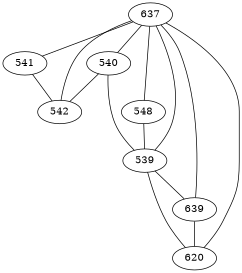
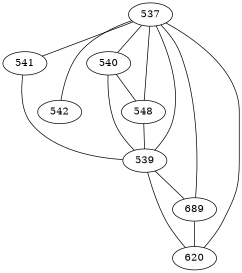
(151, 15) -> (151, 15)
(42, 88) -> (50, 140)
(84, 88) -> (126, 88)
(195, 209) -> (195, 209)
